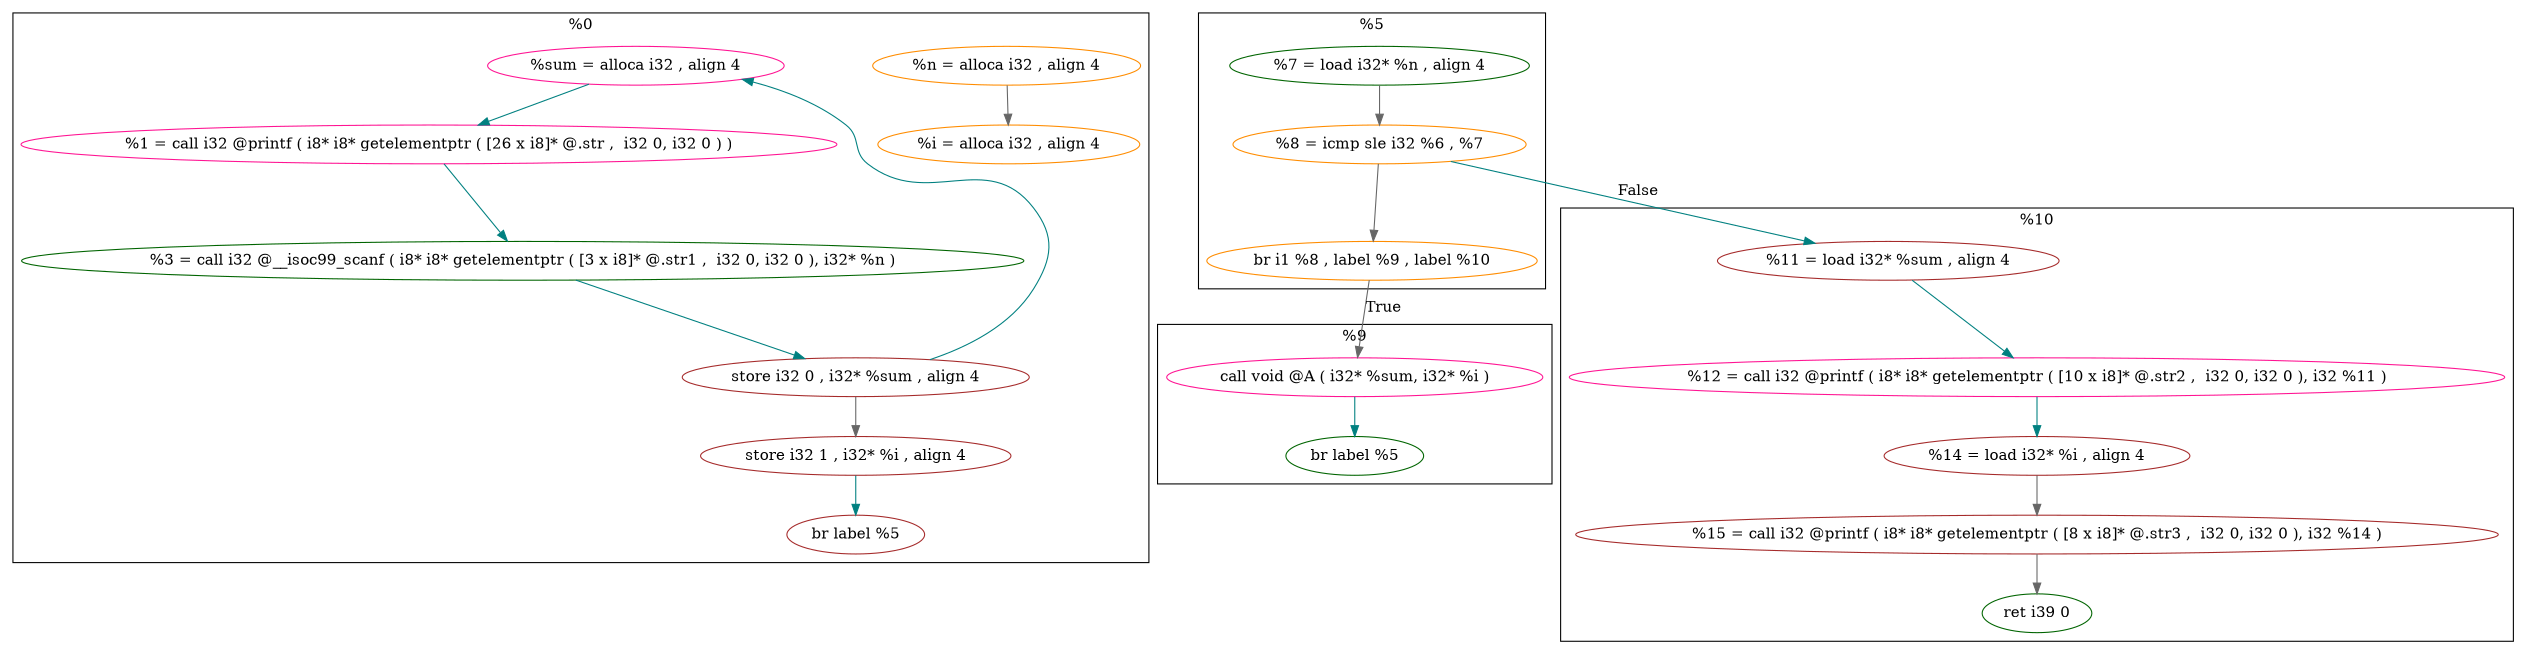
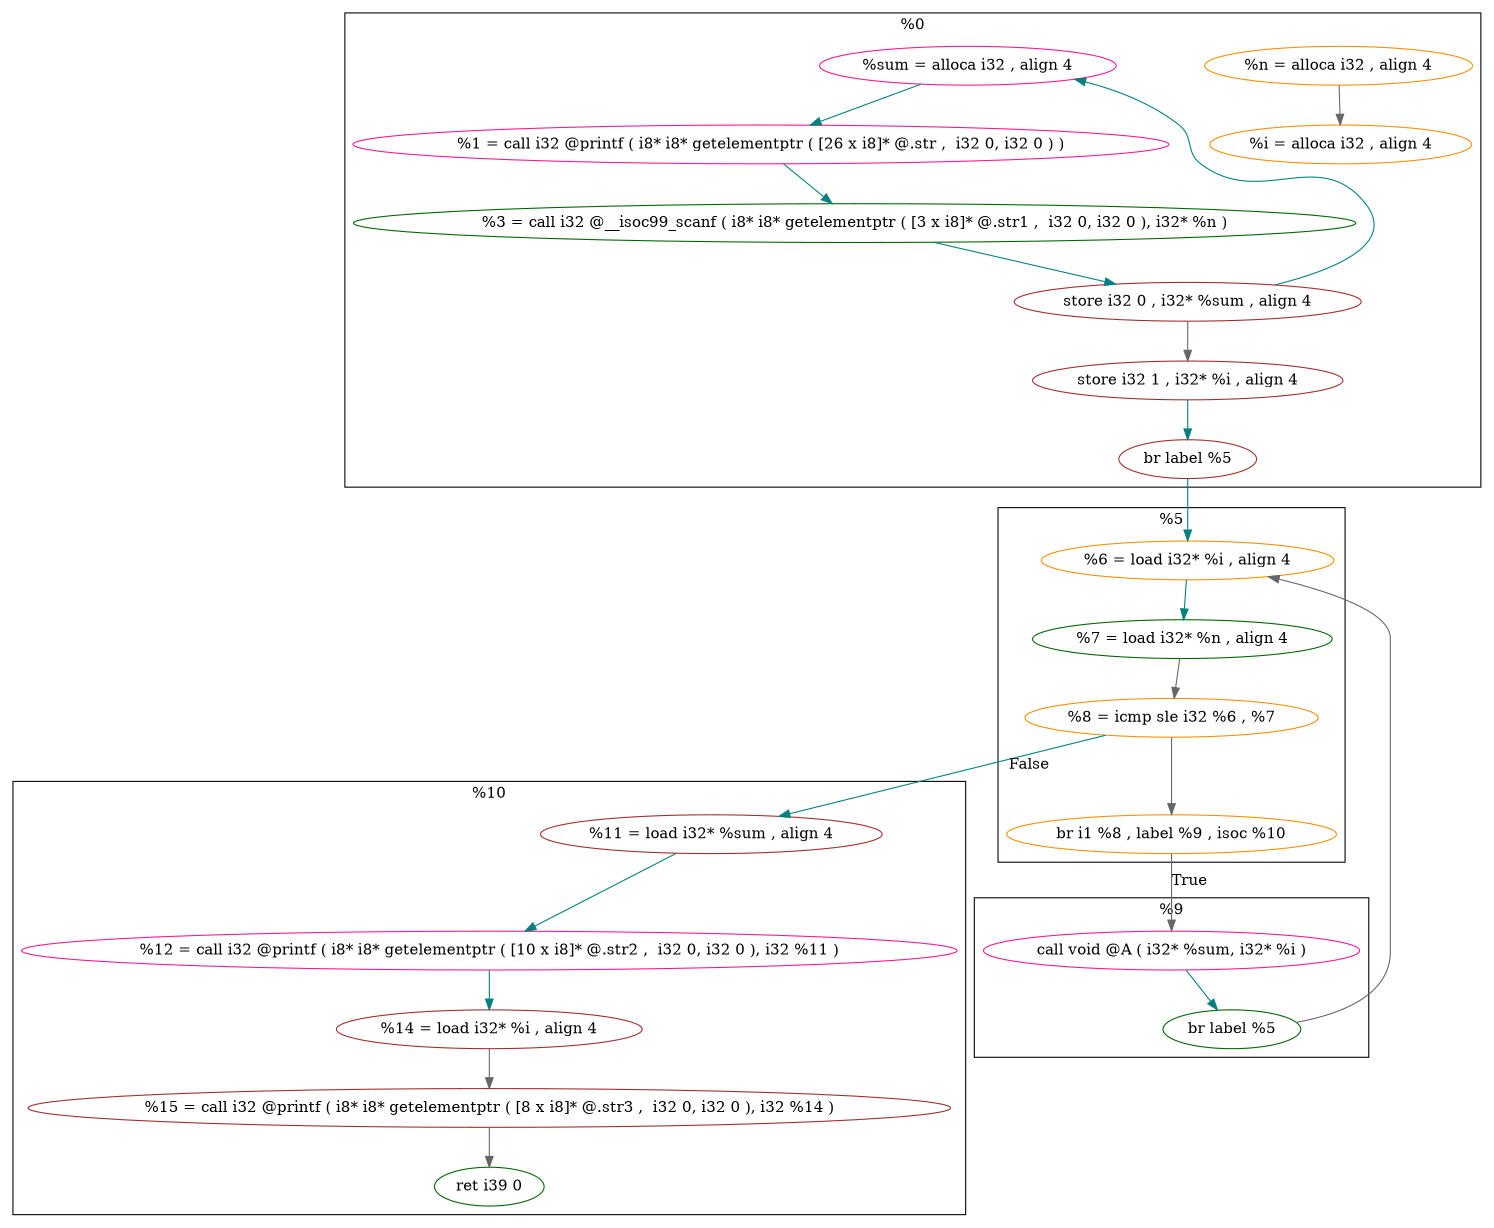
(1372, 261) -> (1172, 834)
none -> (1188, 560)
